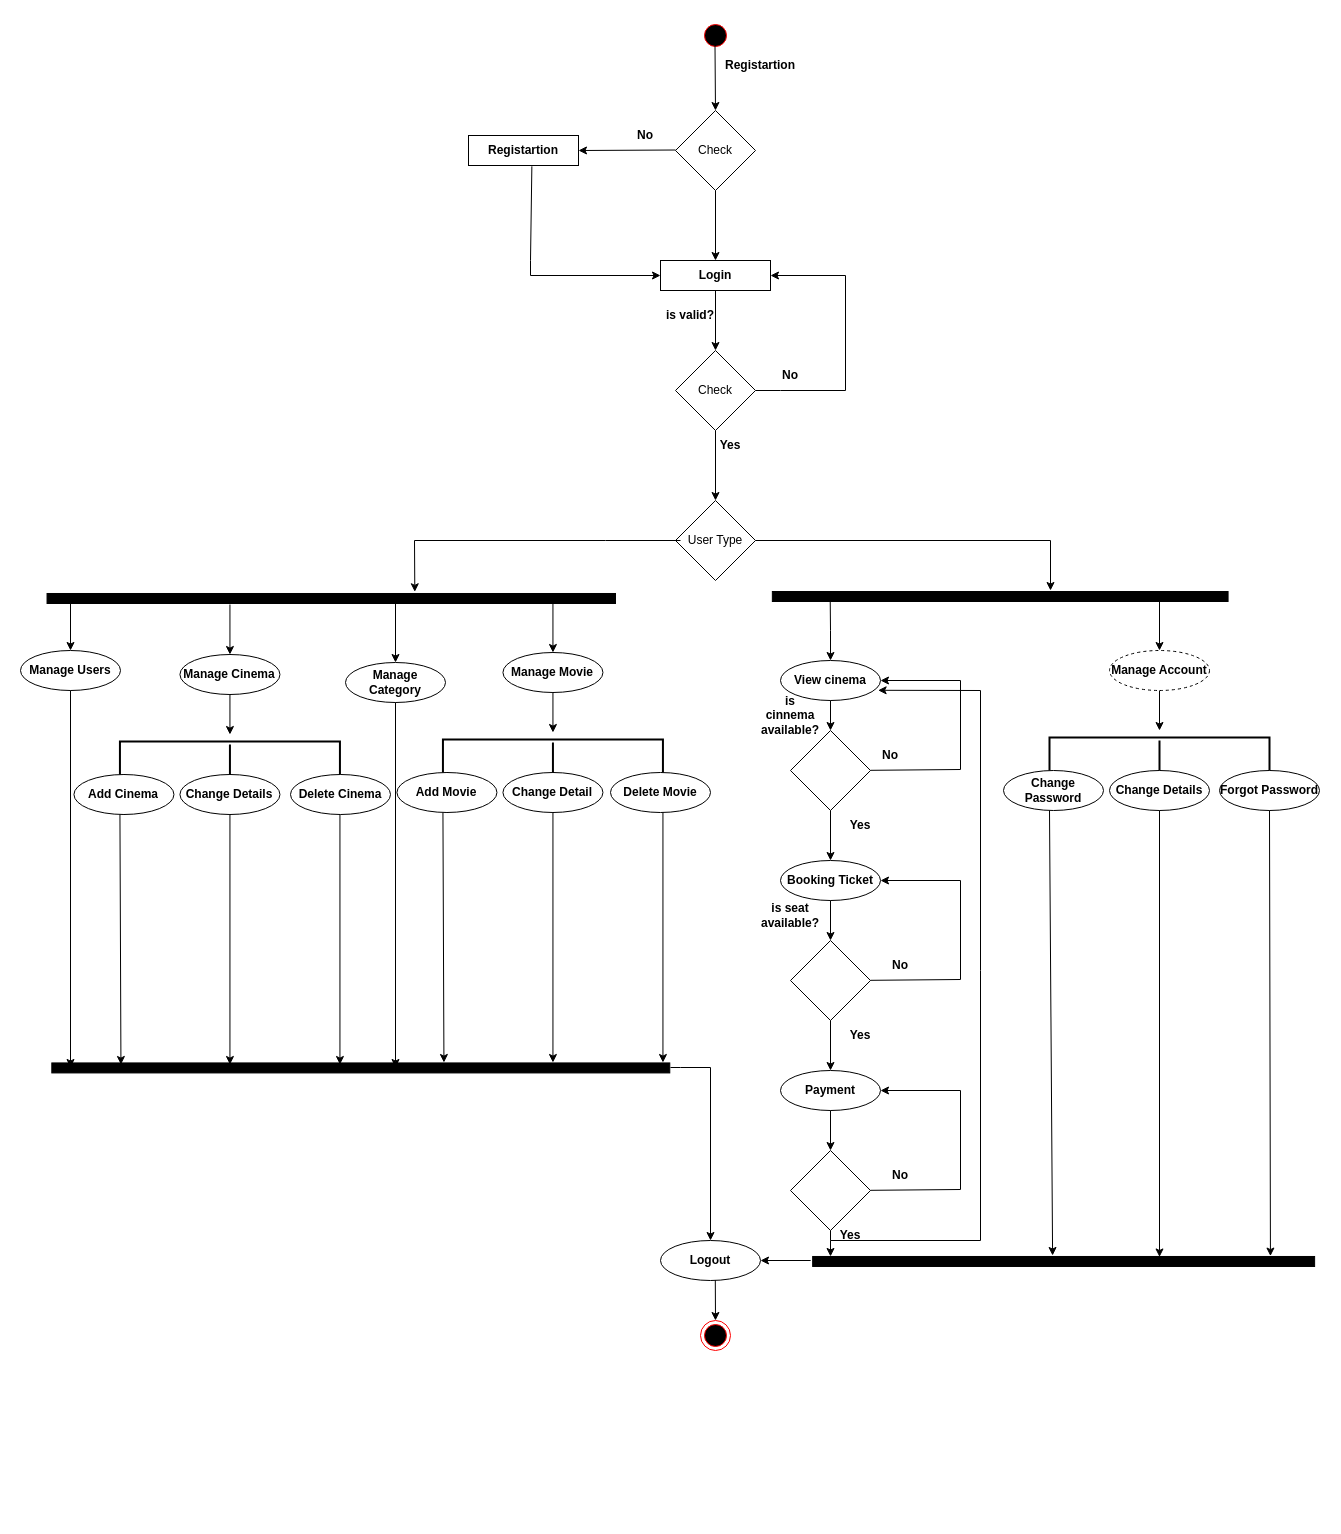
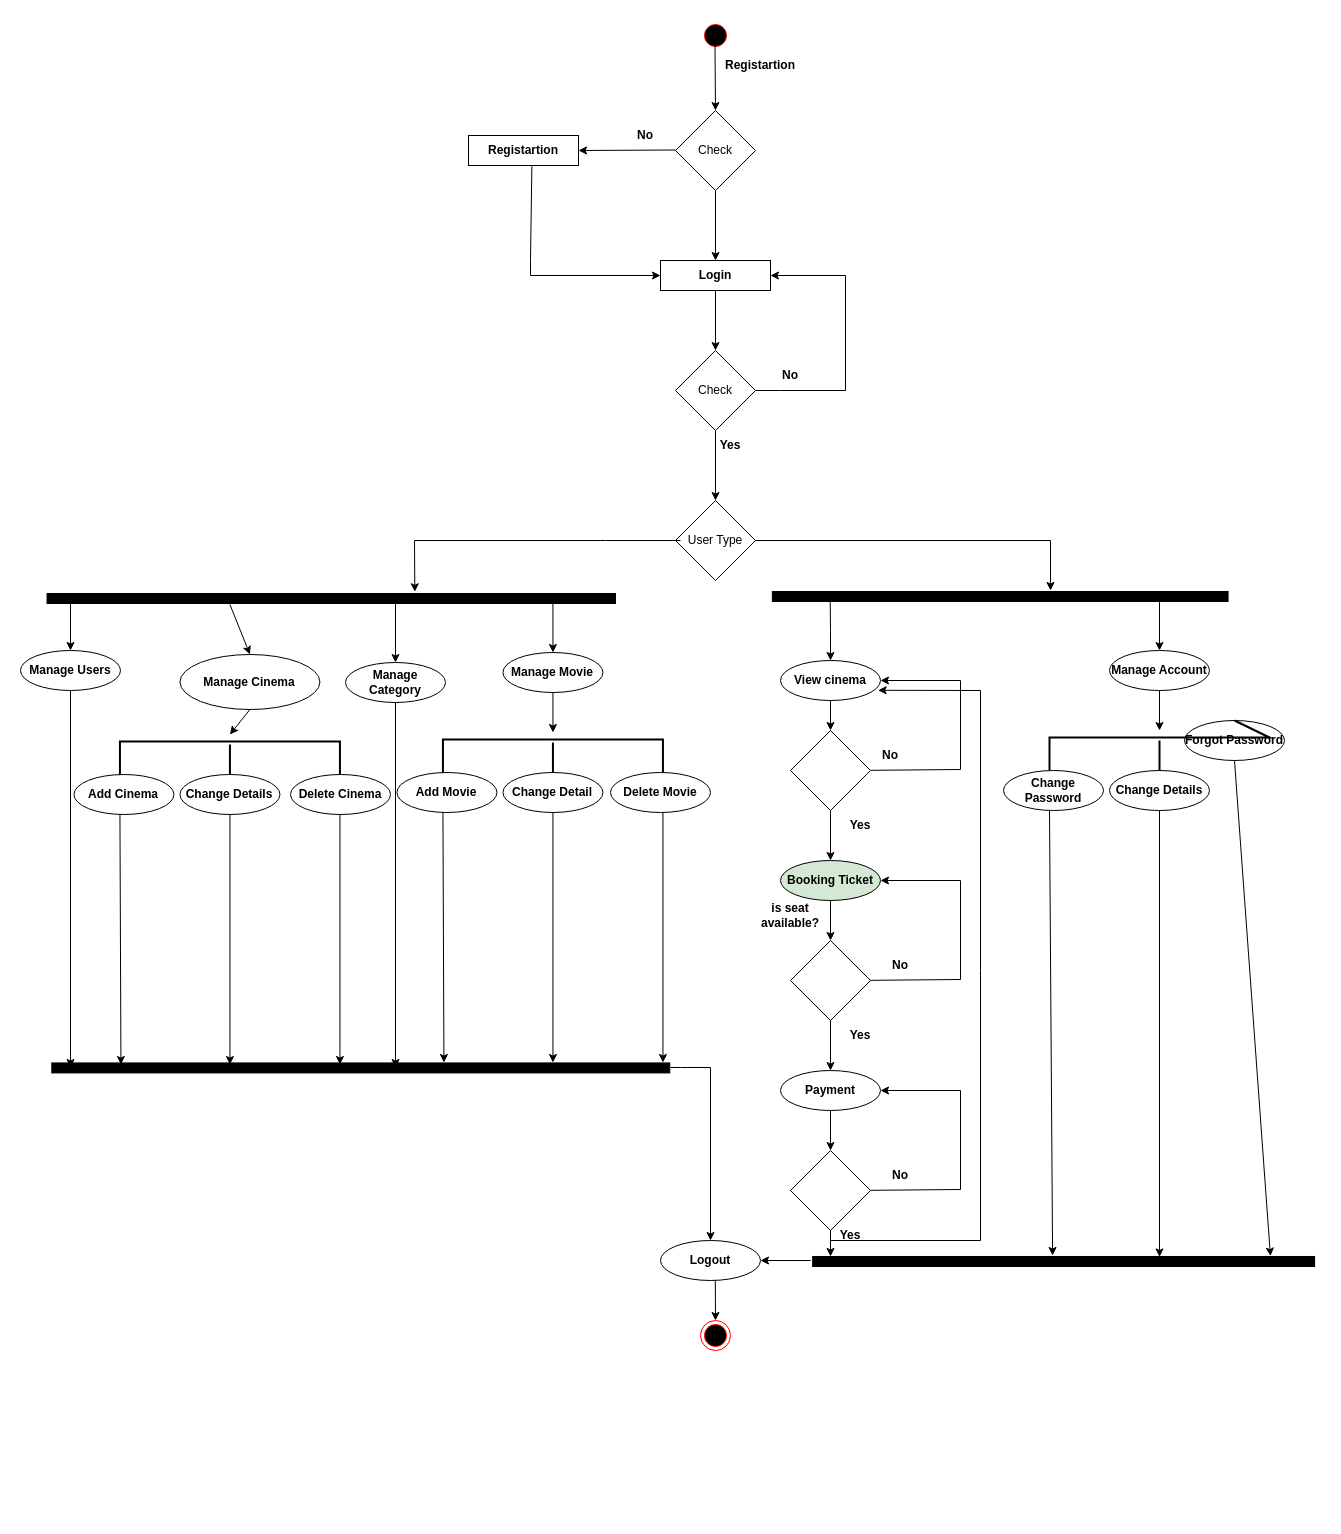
(691, 316) -> none
(1160, 671) -> (1160, 671)
(230, 675) -> (250, 682)
(791, 716) -> none
(1270, 791) -> (1235, 741)
(831, 881) -> (831, 881)
